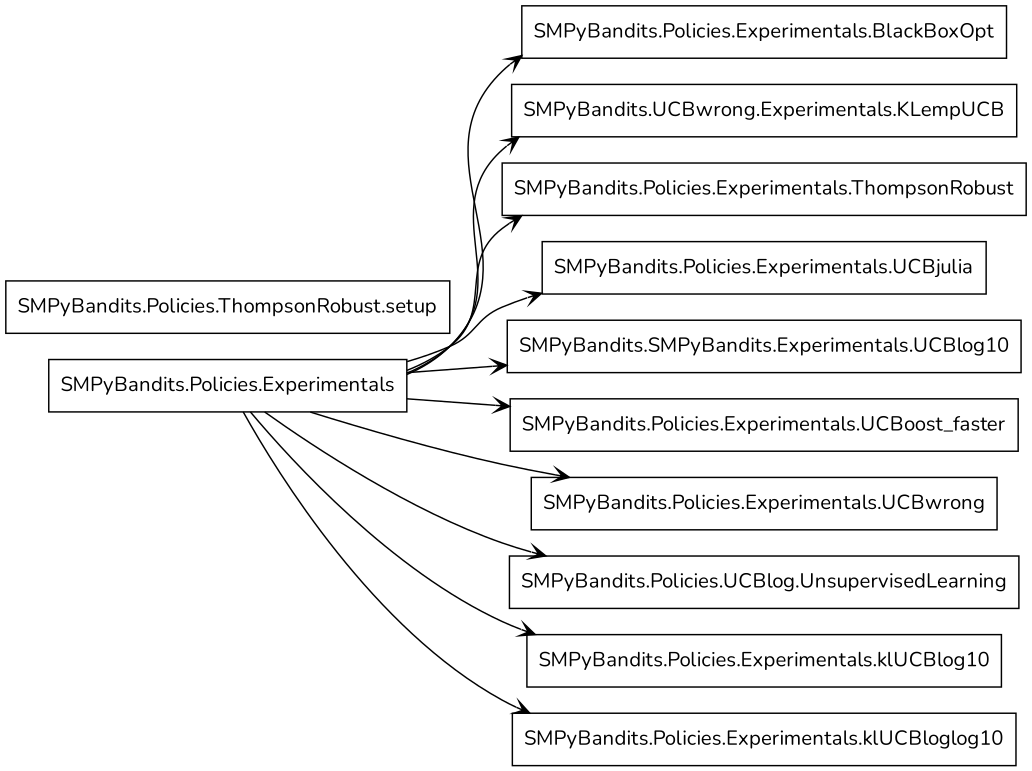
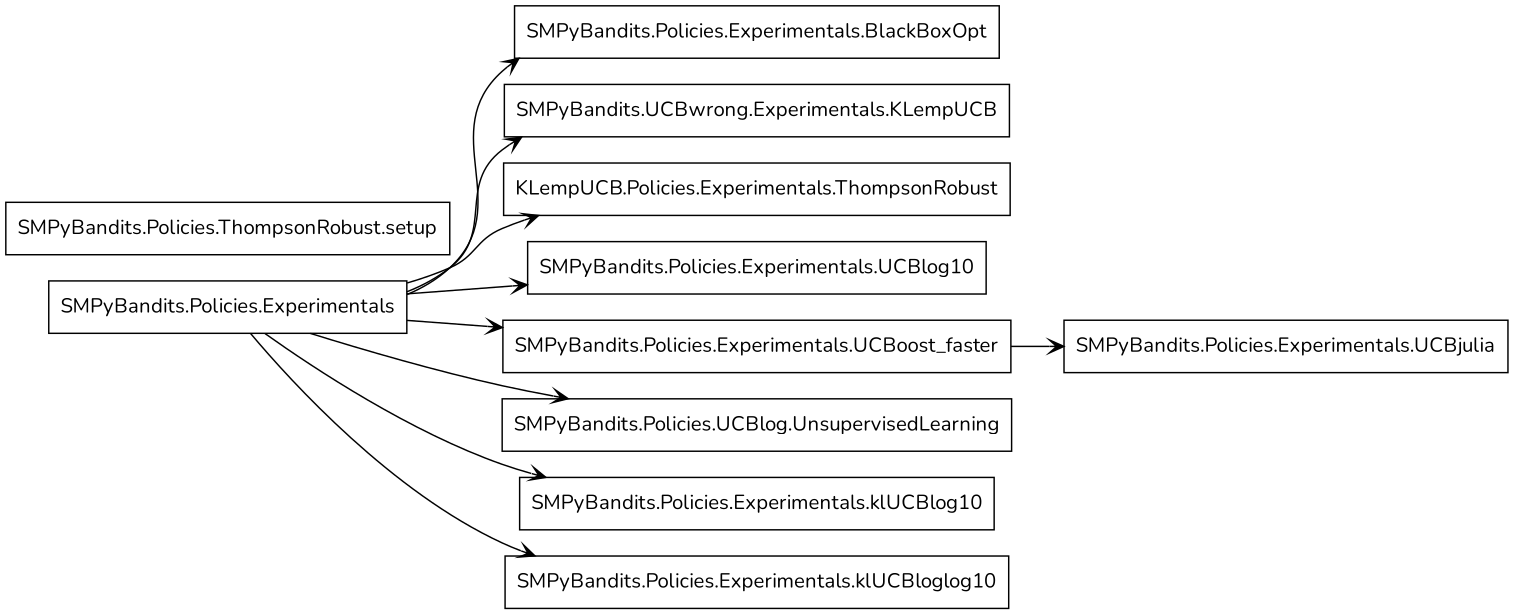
(764, 189) -> (757, 189)
(477, 326) -> (1030, 346)
(764, 346) -> (757, 268)
(764, 504) -> none
